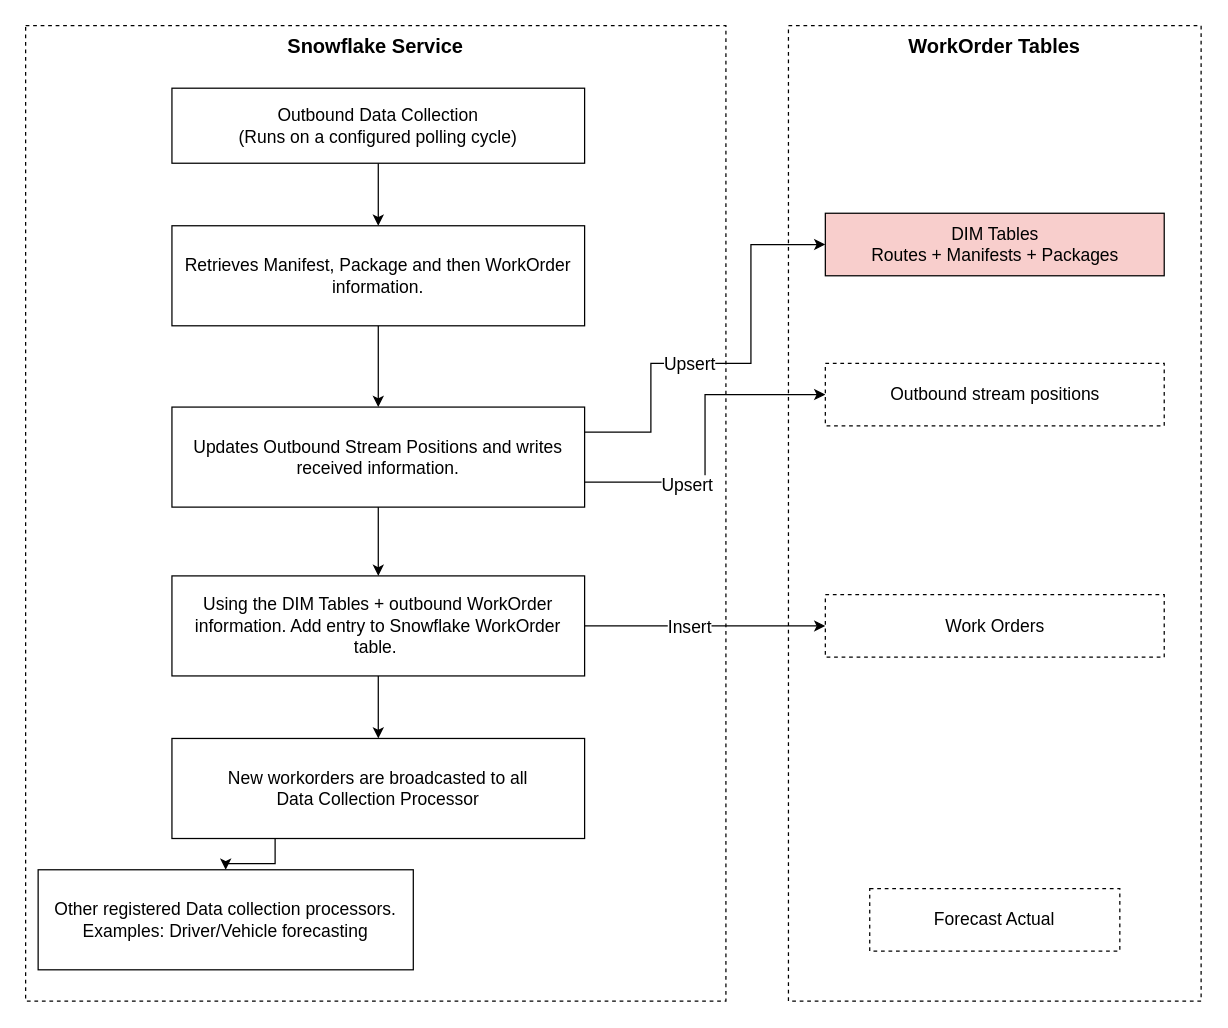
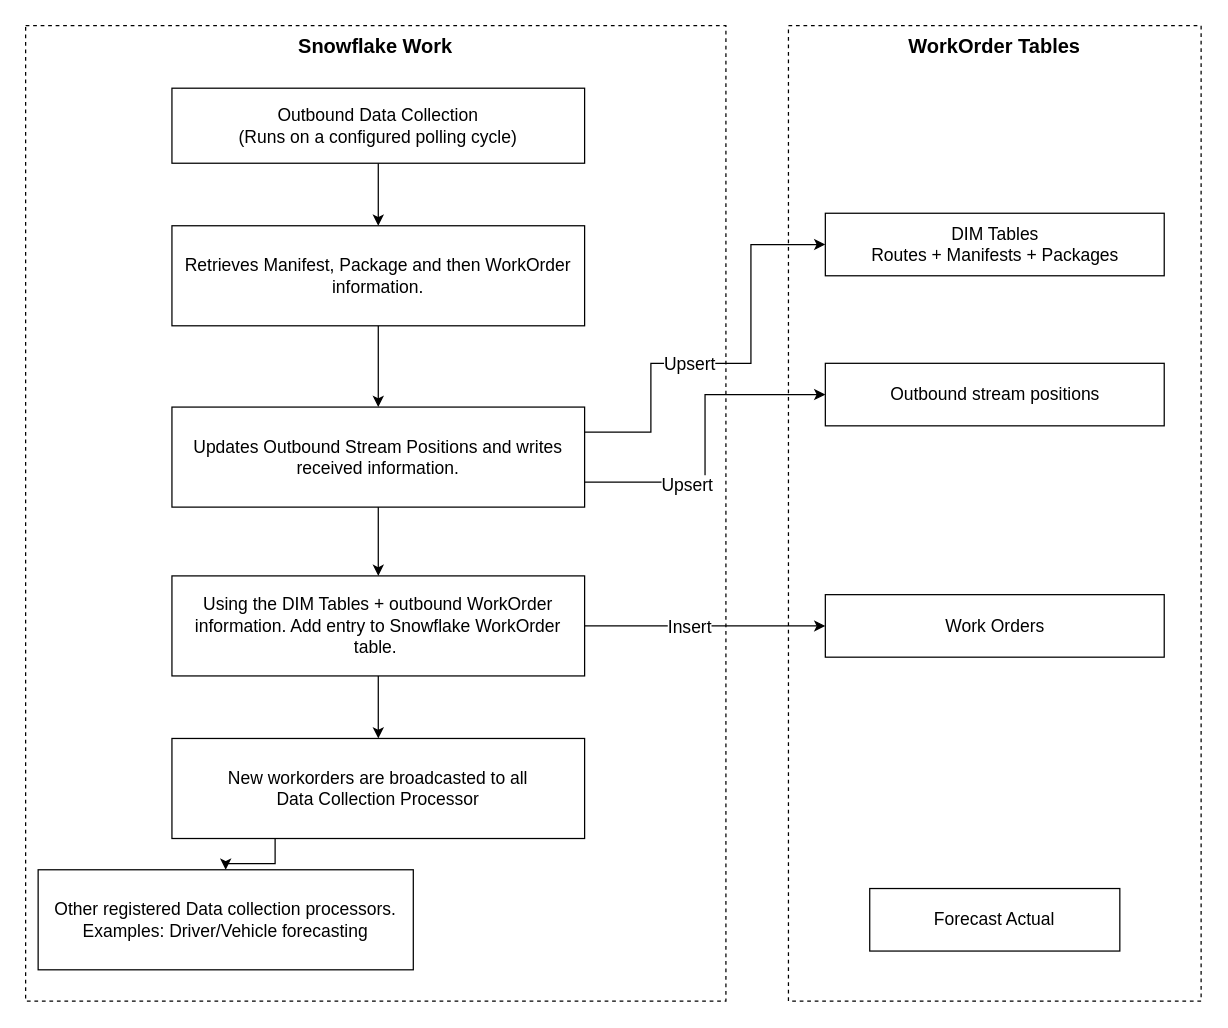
(376, 43) -> (376, 43)
(994, 244) -> (994, 244)
(994, 394) -> (994, 394)
(994, 626) -> (994, 626)
(994, 919) -> (994, 919)
